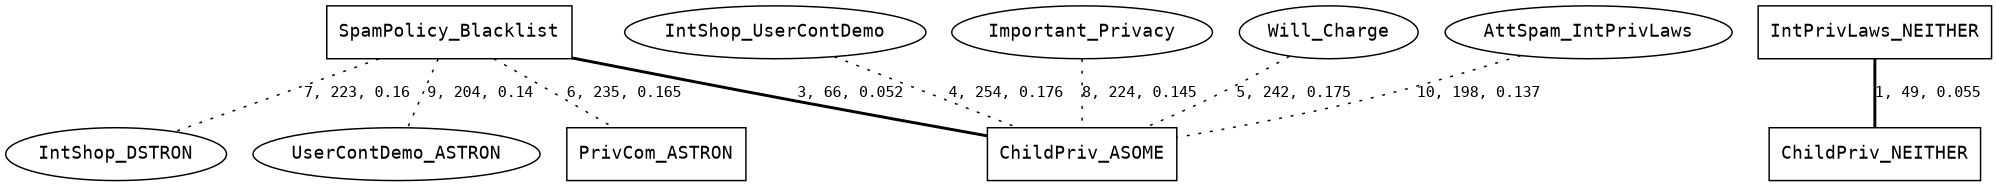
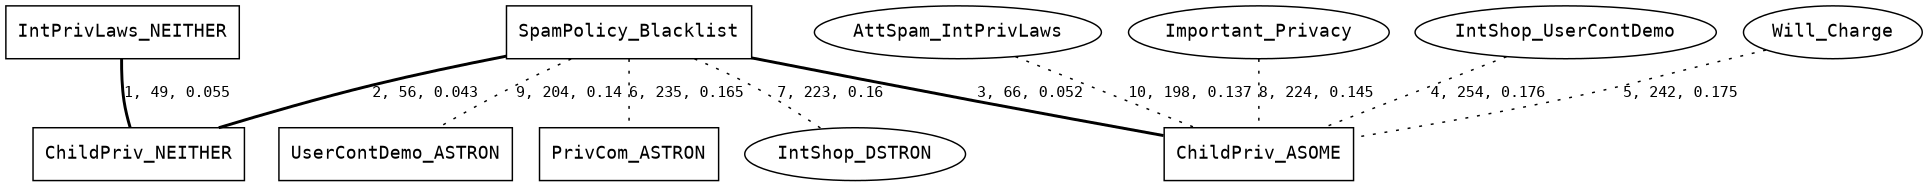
none -> (362, 88)
(397, 154) -> (396, 154)
